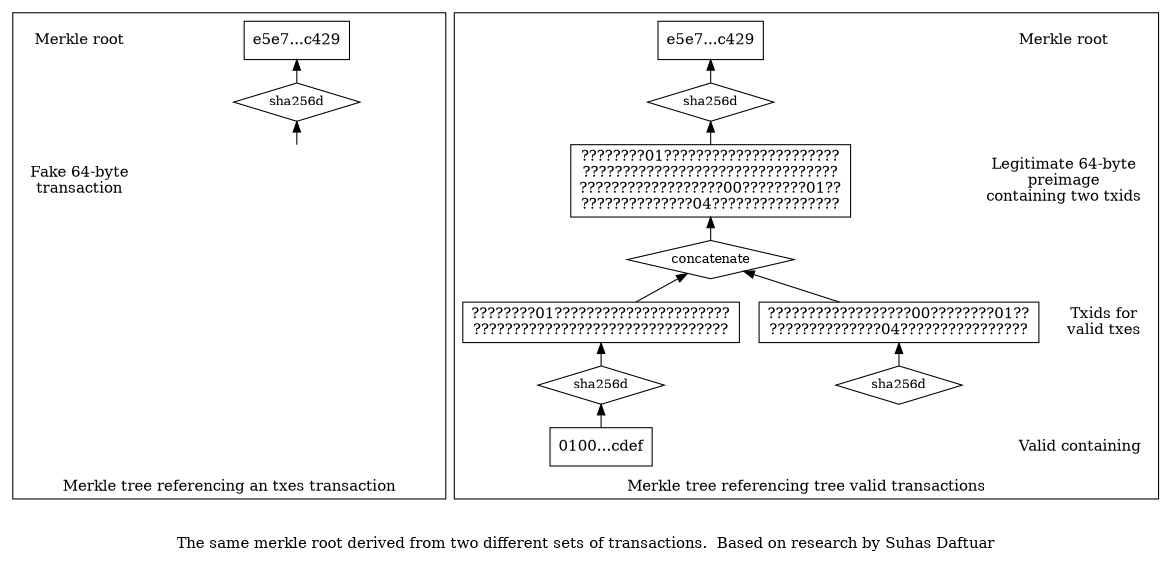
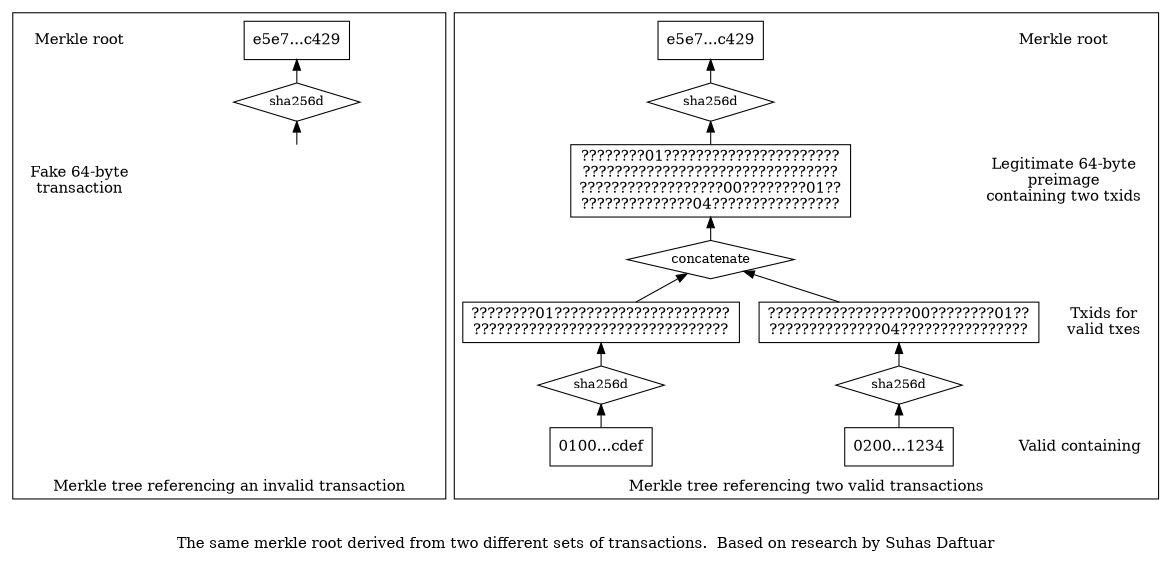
none -> (899, 447)
(229, 487) -> (229, 487)
(806, 487) -> (806, 487)
